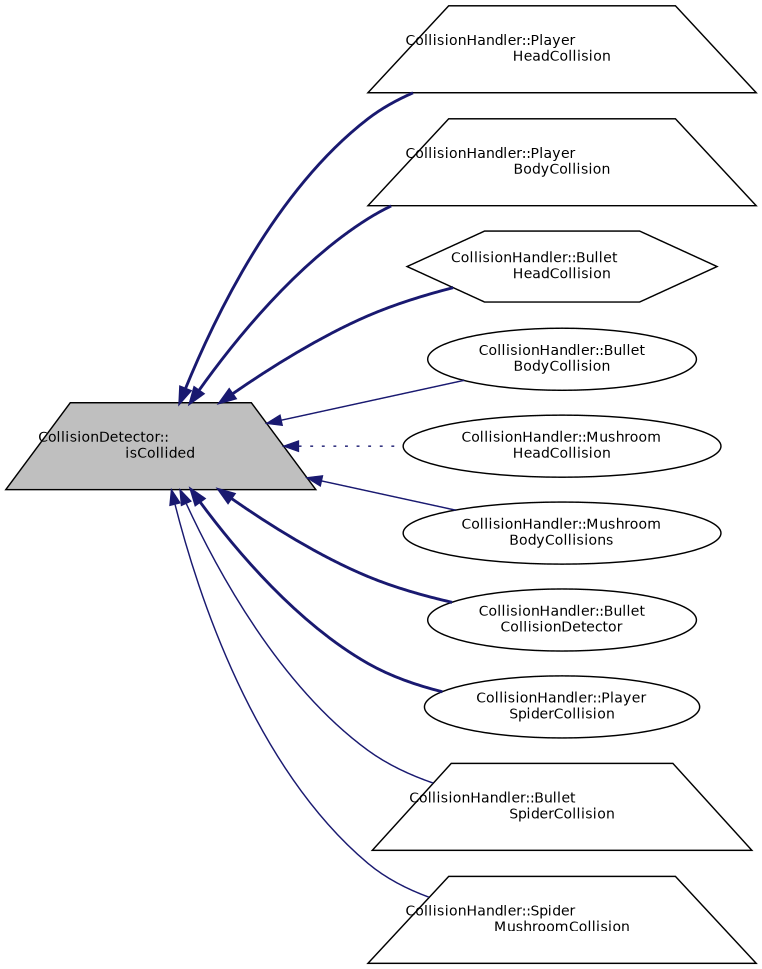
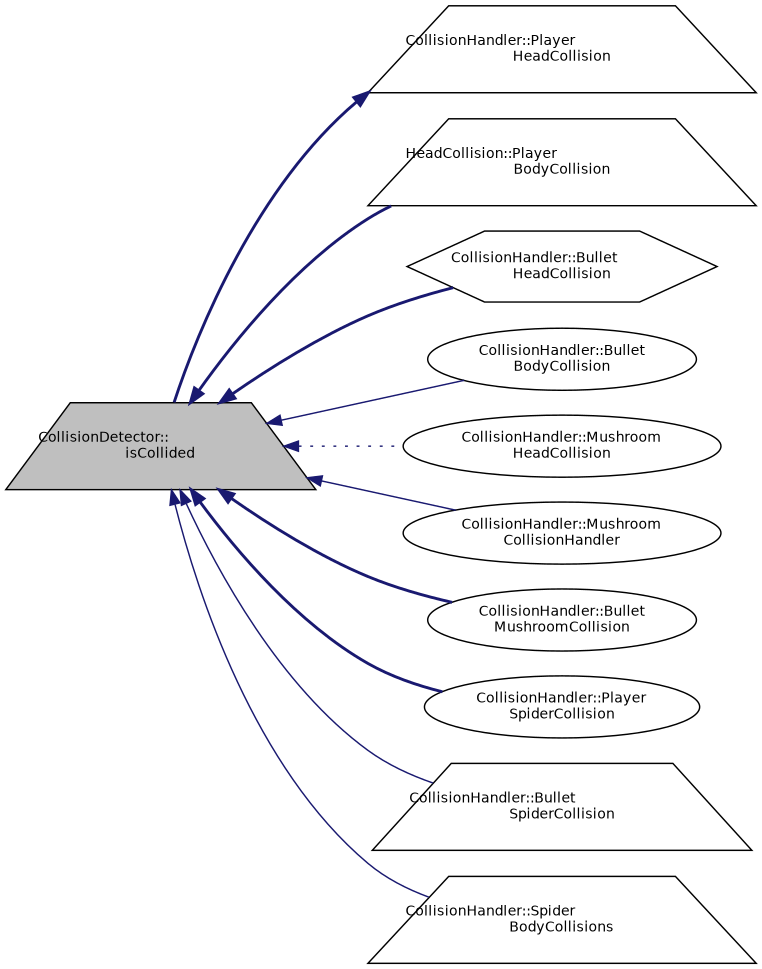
(562, 162) -> (562, 162)
(275, 221) -> (246, 240)
(562, 533) -> (562, 533)
(562, 620) -> (562, 620)
(562, 920) -> (562, 920)
